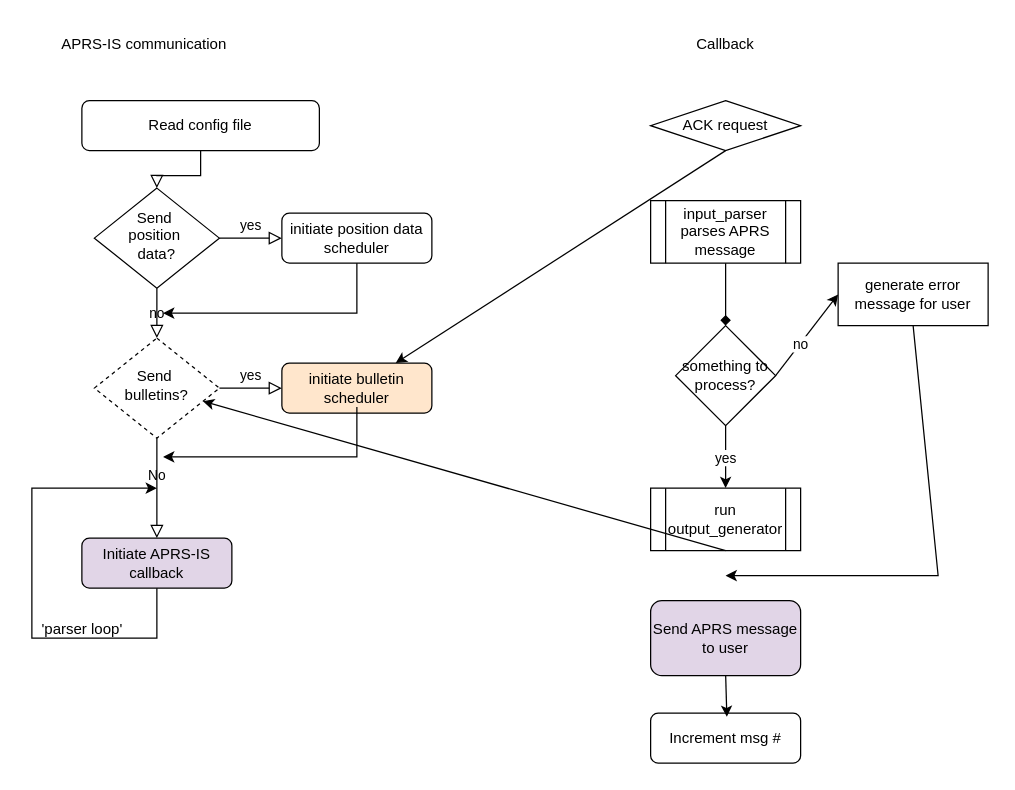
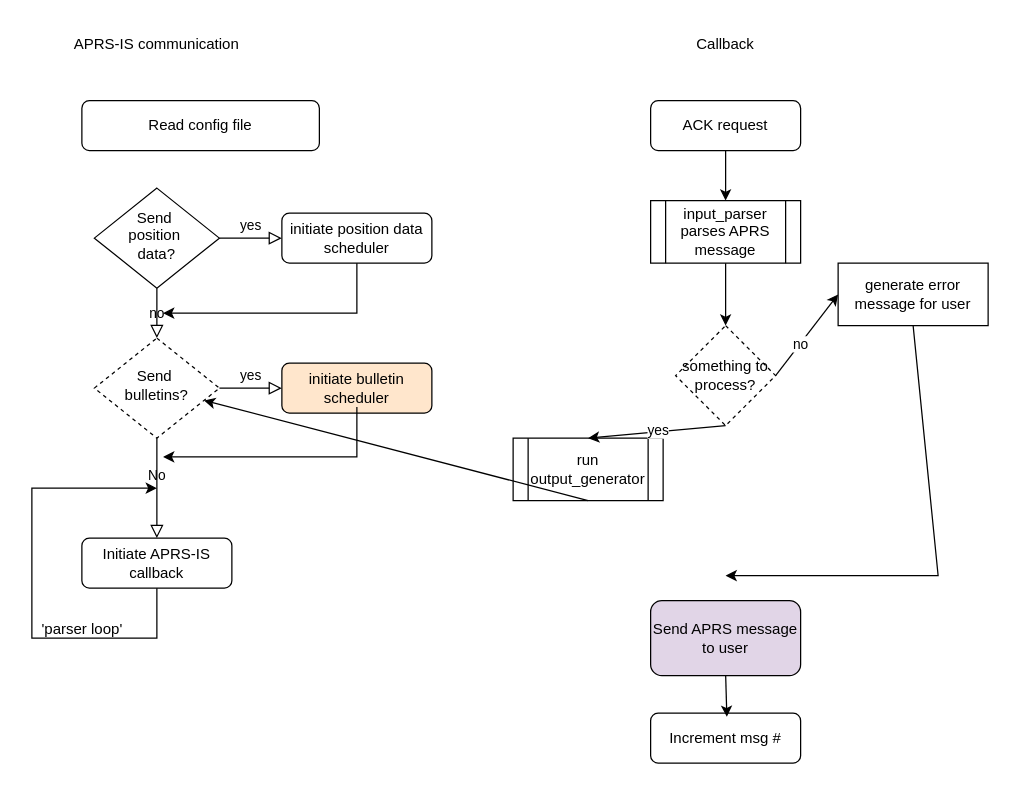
(144, 44) -> (157, 44)
(726, 126) -> (726, 126)
(191, 176) -> none
(564, 255) -> (726, 172)
(726, 314) -> (726, 315)
(726, 376) -> (726, 376)
(726, 519) -> (588, 469)
(157, 563) -> (157, 563)
